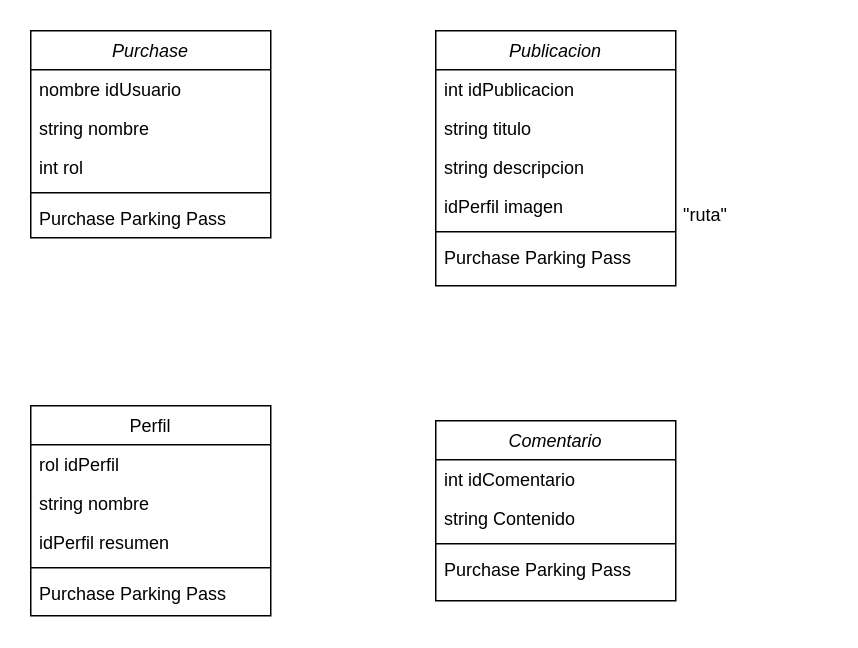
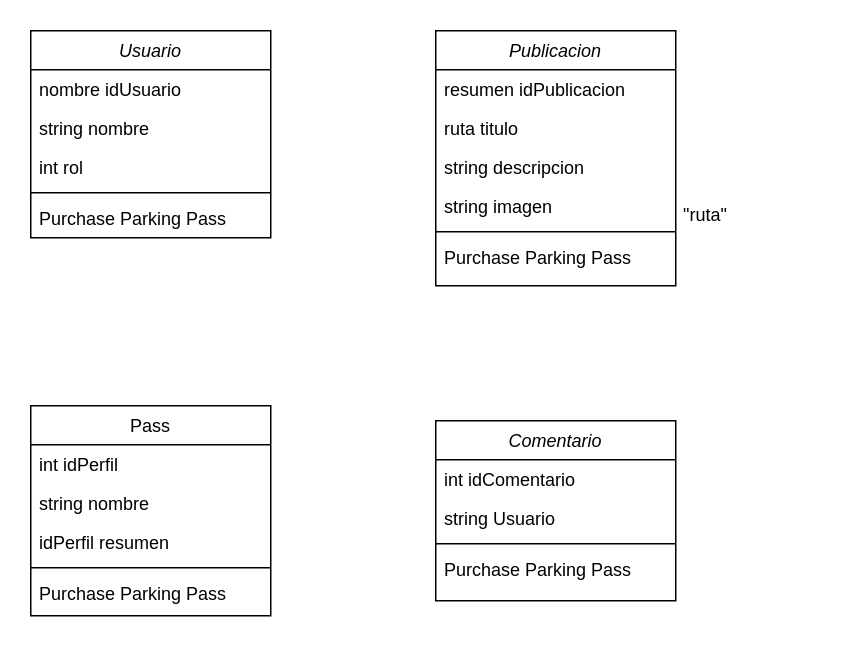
(150, 51) -> (150, 51)
(516, 90) -> (538, 90)
(500, 129) -> (492, 129)
(508, 207) -> (503, 207)
(150, 426) -> (150, 426)
(88, 465) -> (88, 465)
(518, 519) -> (508, 519)
